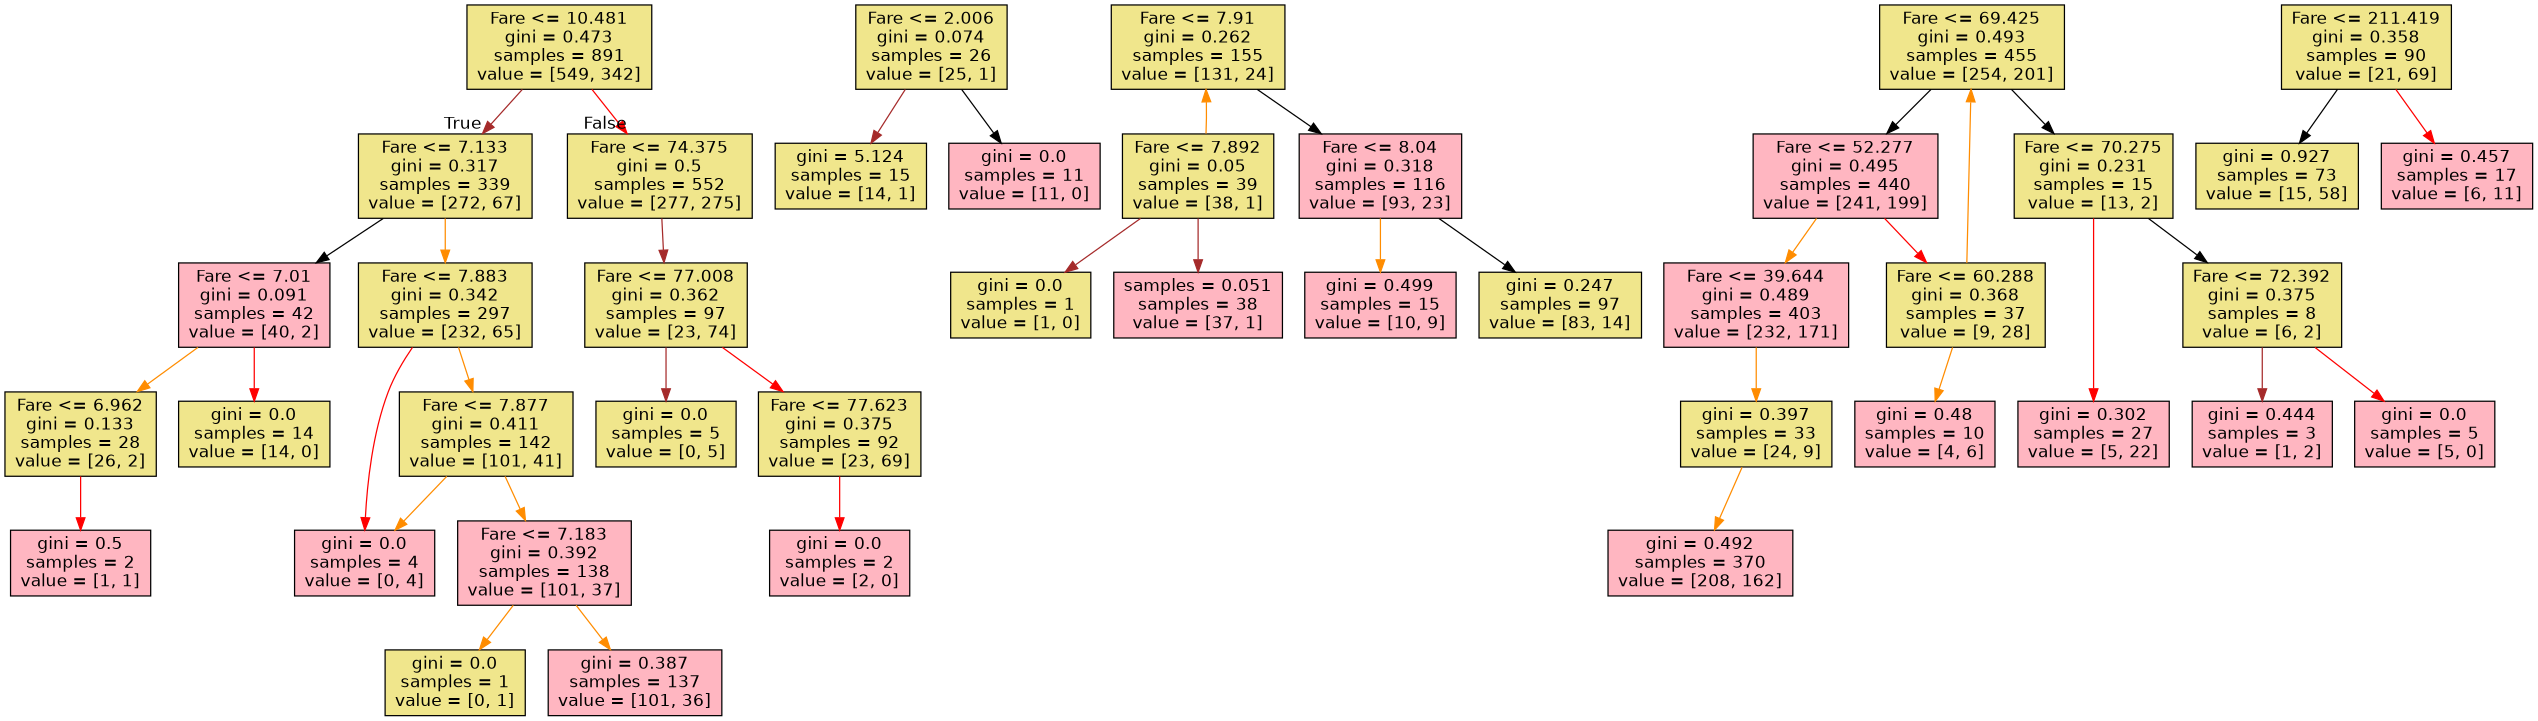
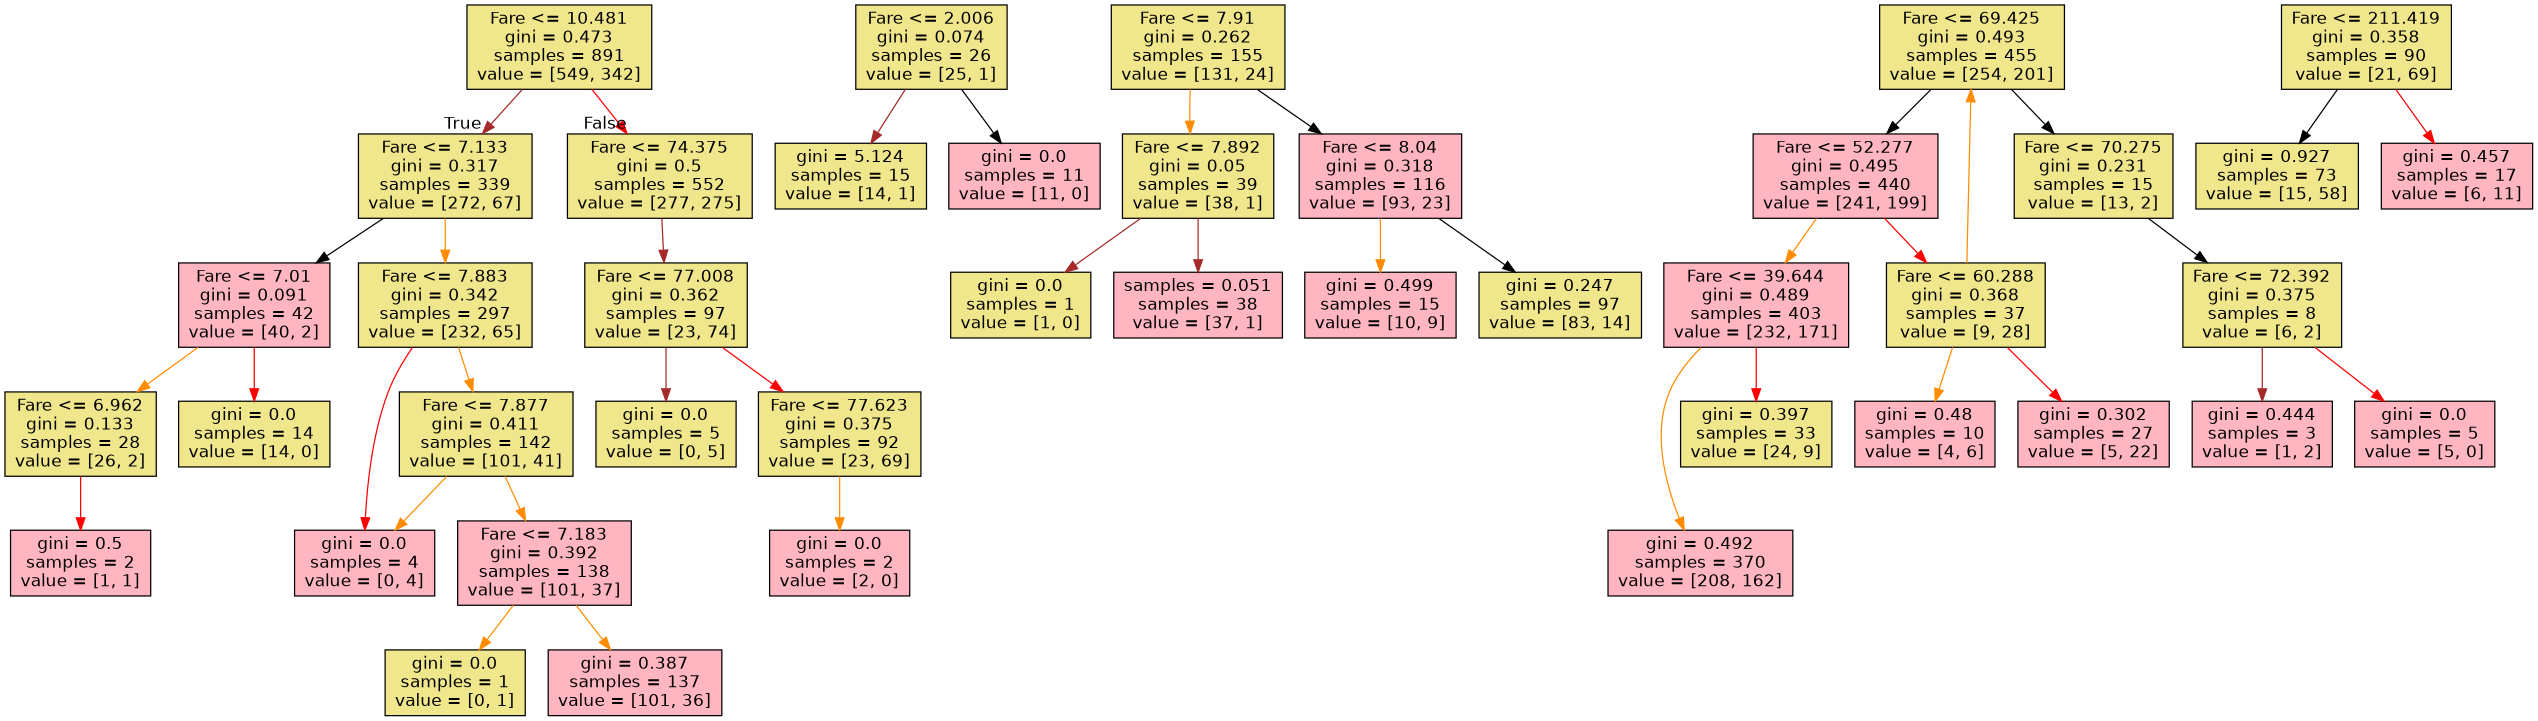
(1206, 118) -> (1190, 105)
(2094, 303) -> (2030, 370)
(1756, 368) -> (1756, 368)
(1731, 493) -> (1662, 428)
(840, 497) -> (840, 497)
